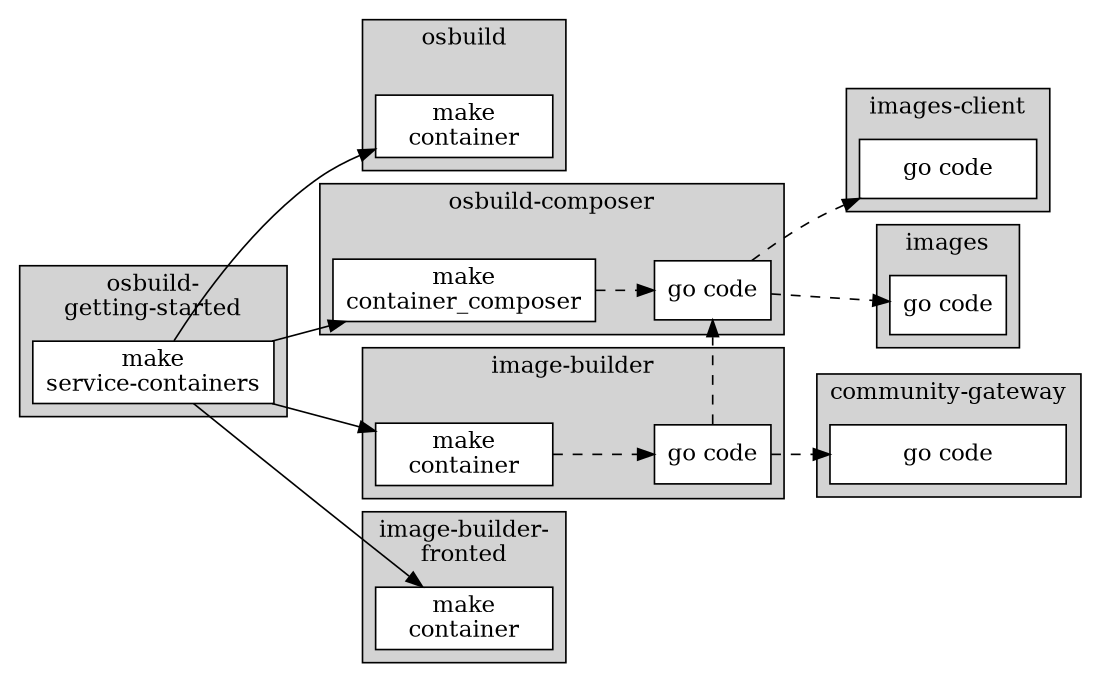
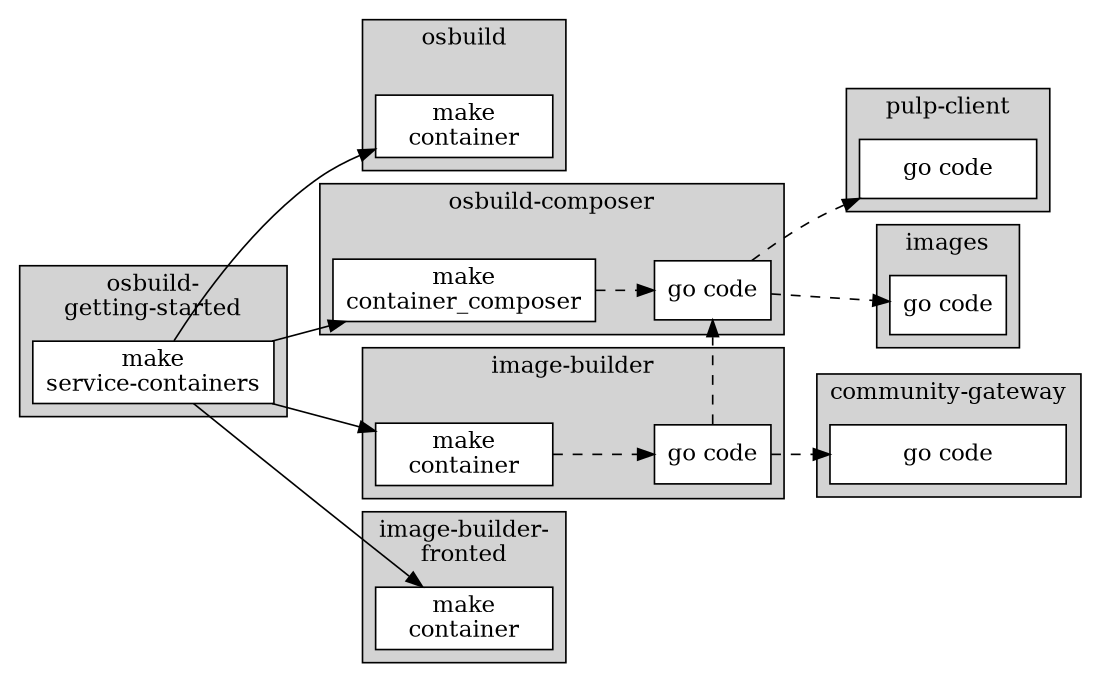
(948, 107) -> (948, 107)
